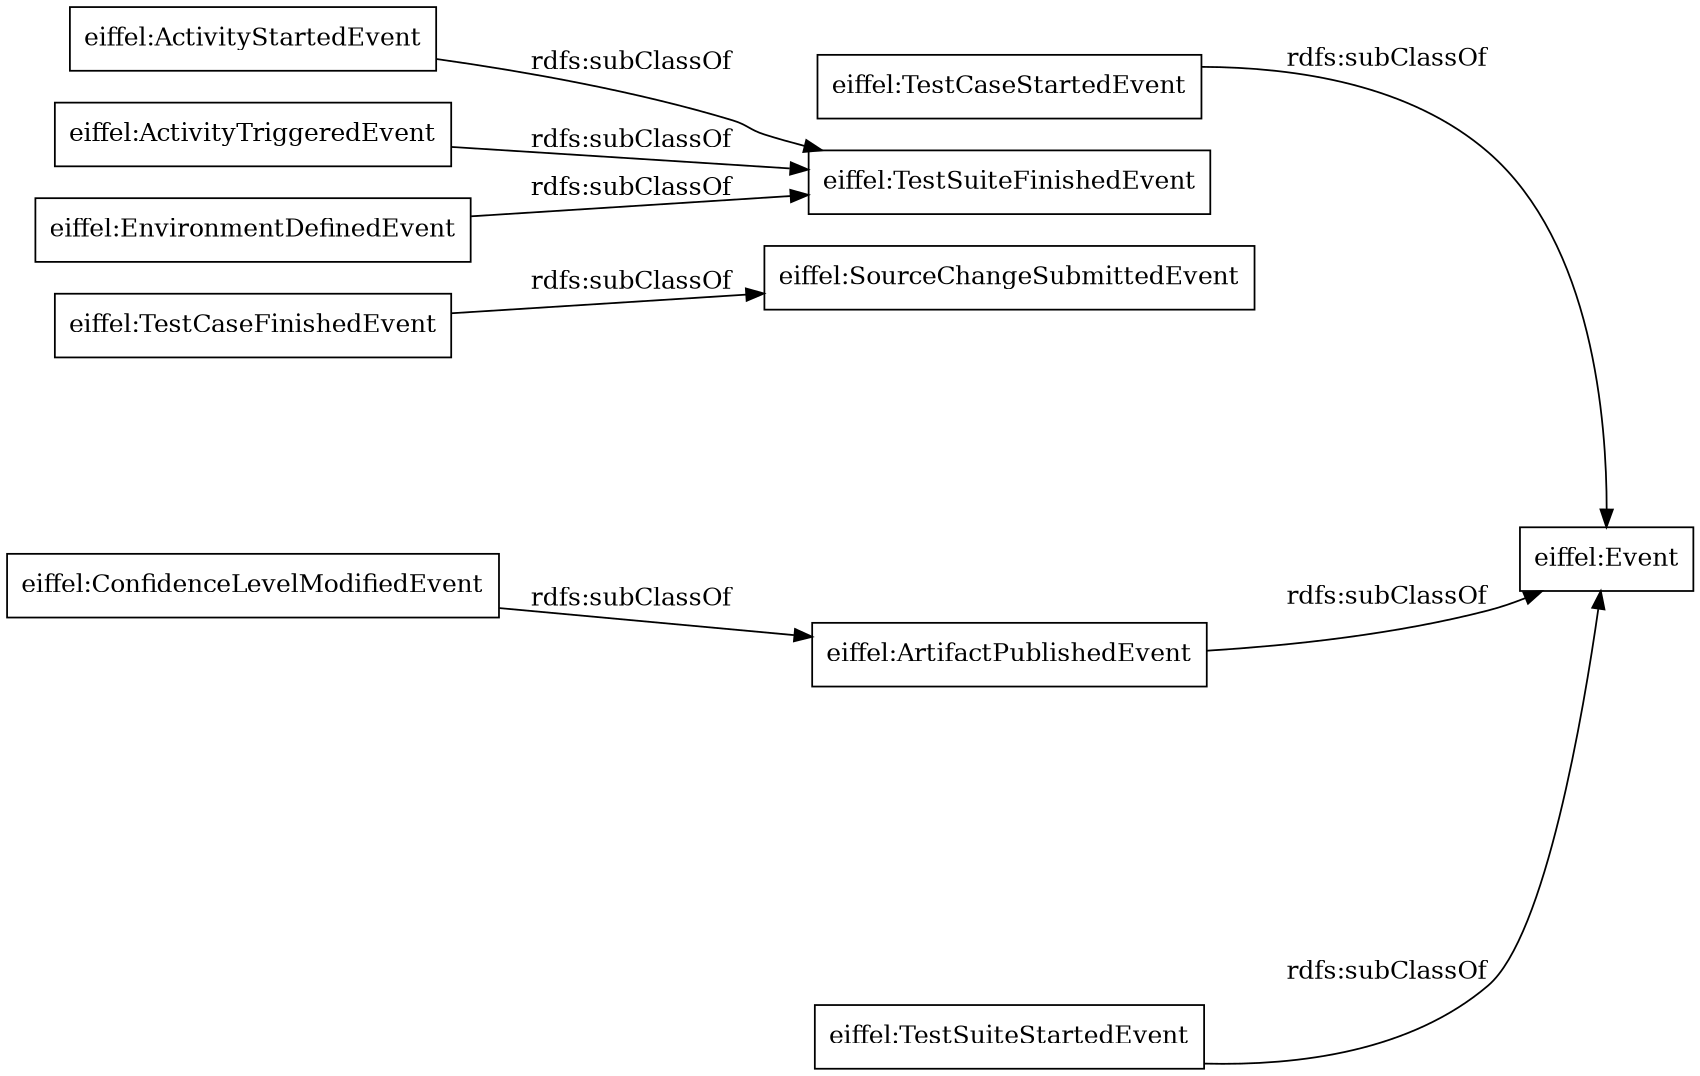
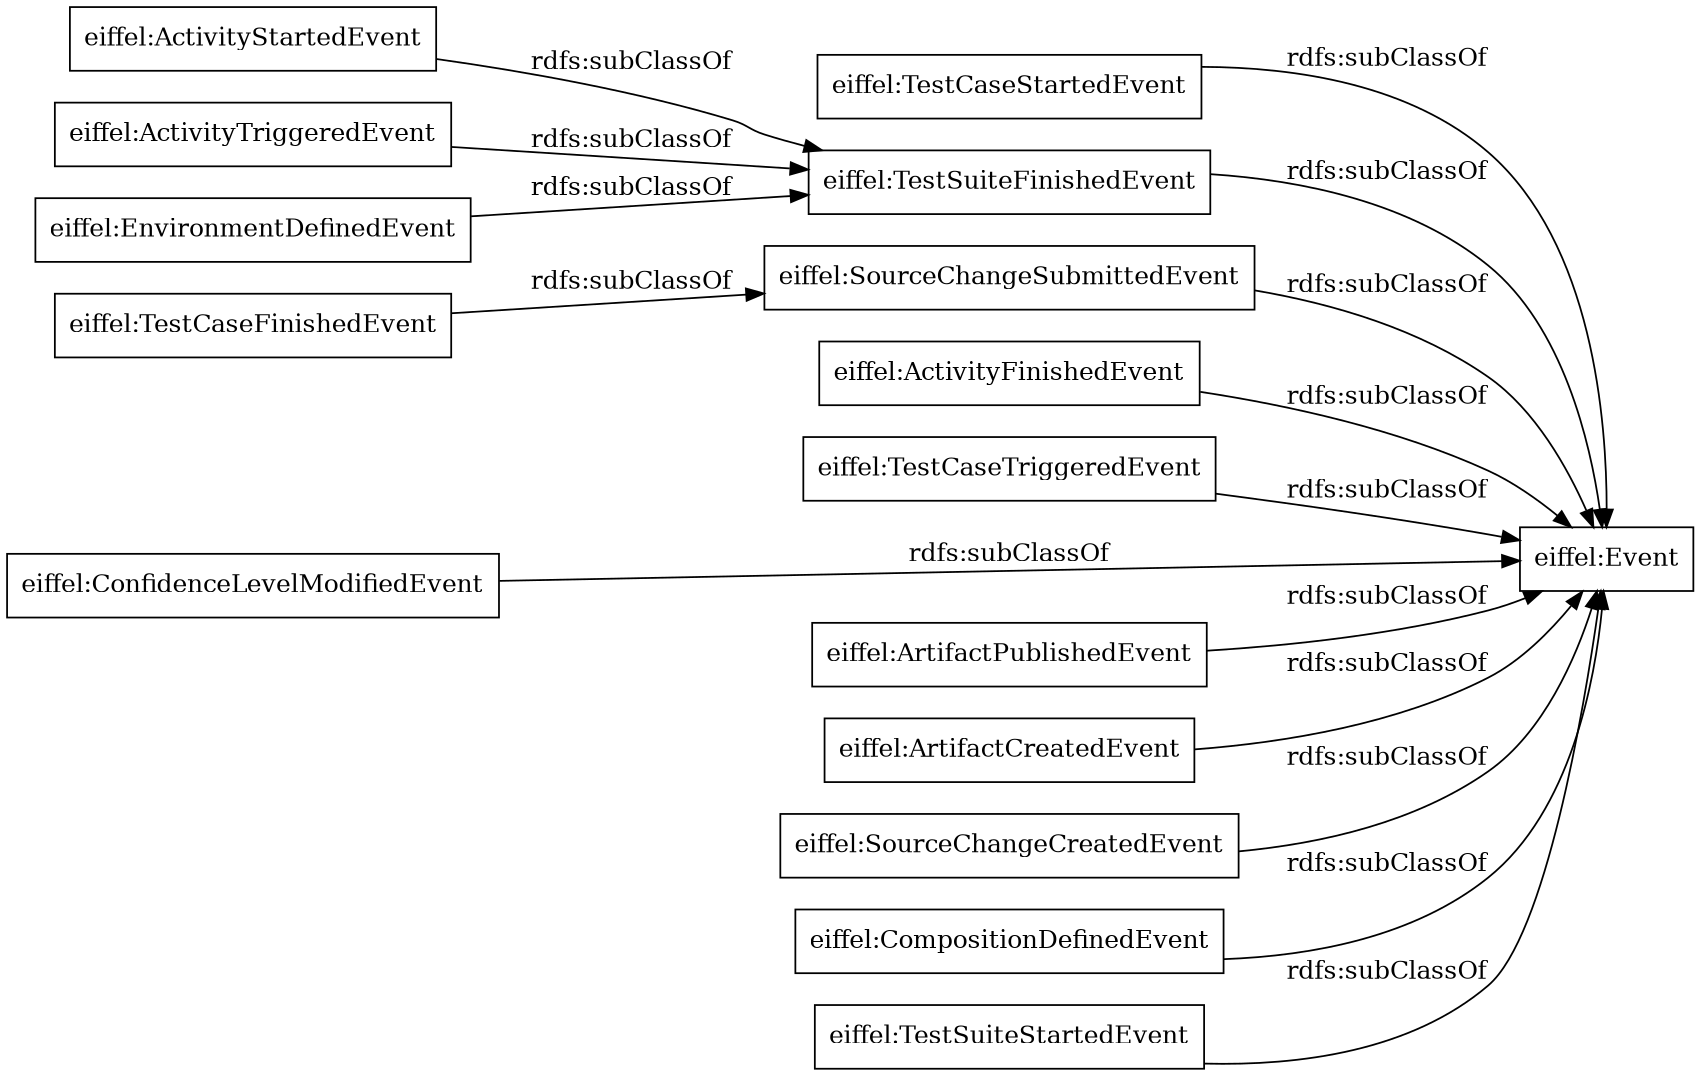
none -> (1479, 259)
none -> (1453, 355)
none -> (1009, 373)
none -> (1009, 469)
(647, 622) -> (1001, 571)
none -> (1009, 750)
none -> (1009, 846)
none -> (1009, 941)
